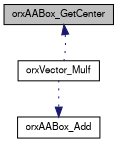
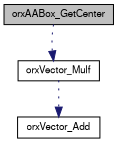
(65, 48) -> (52, 38)
(59, 128) -> (59, 128)
